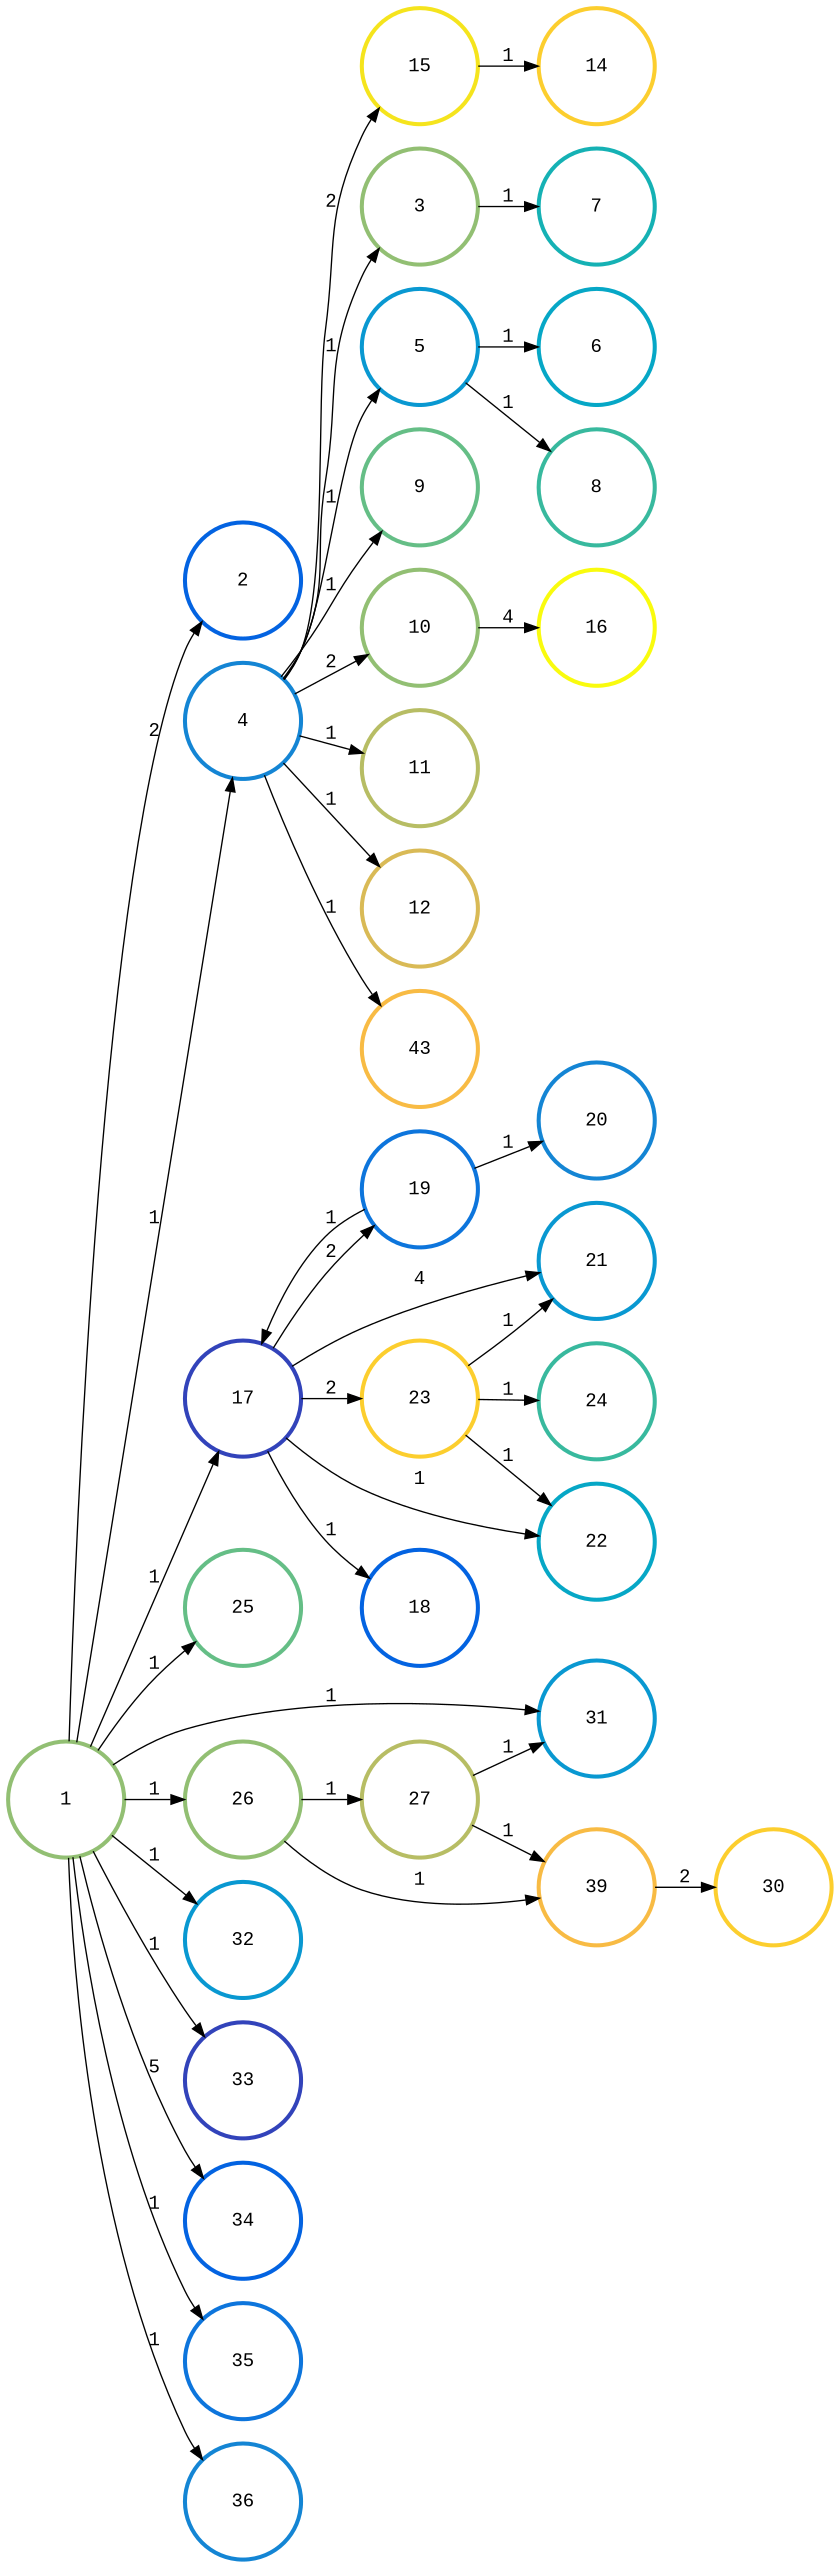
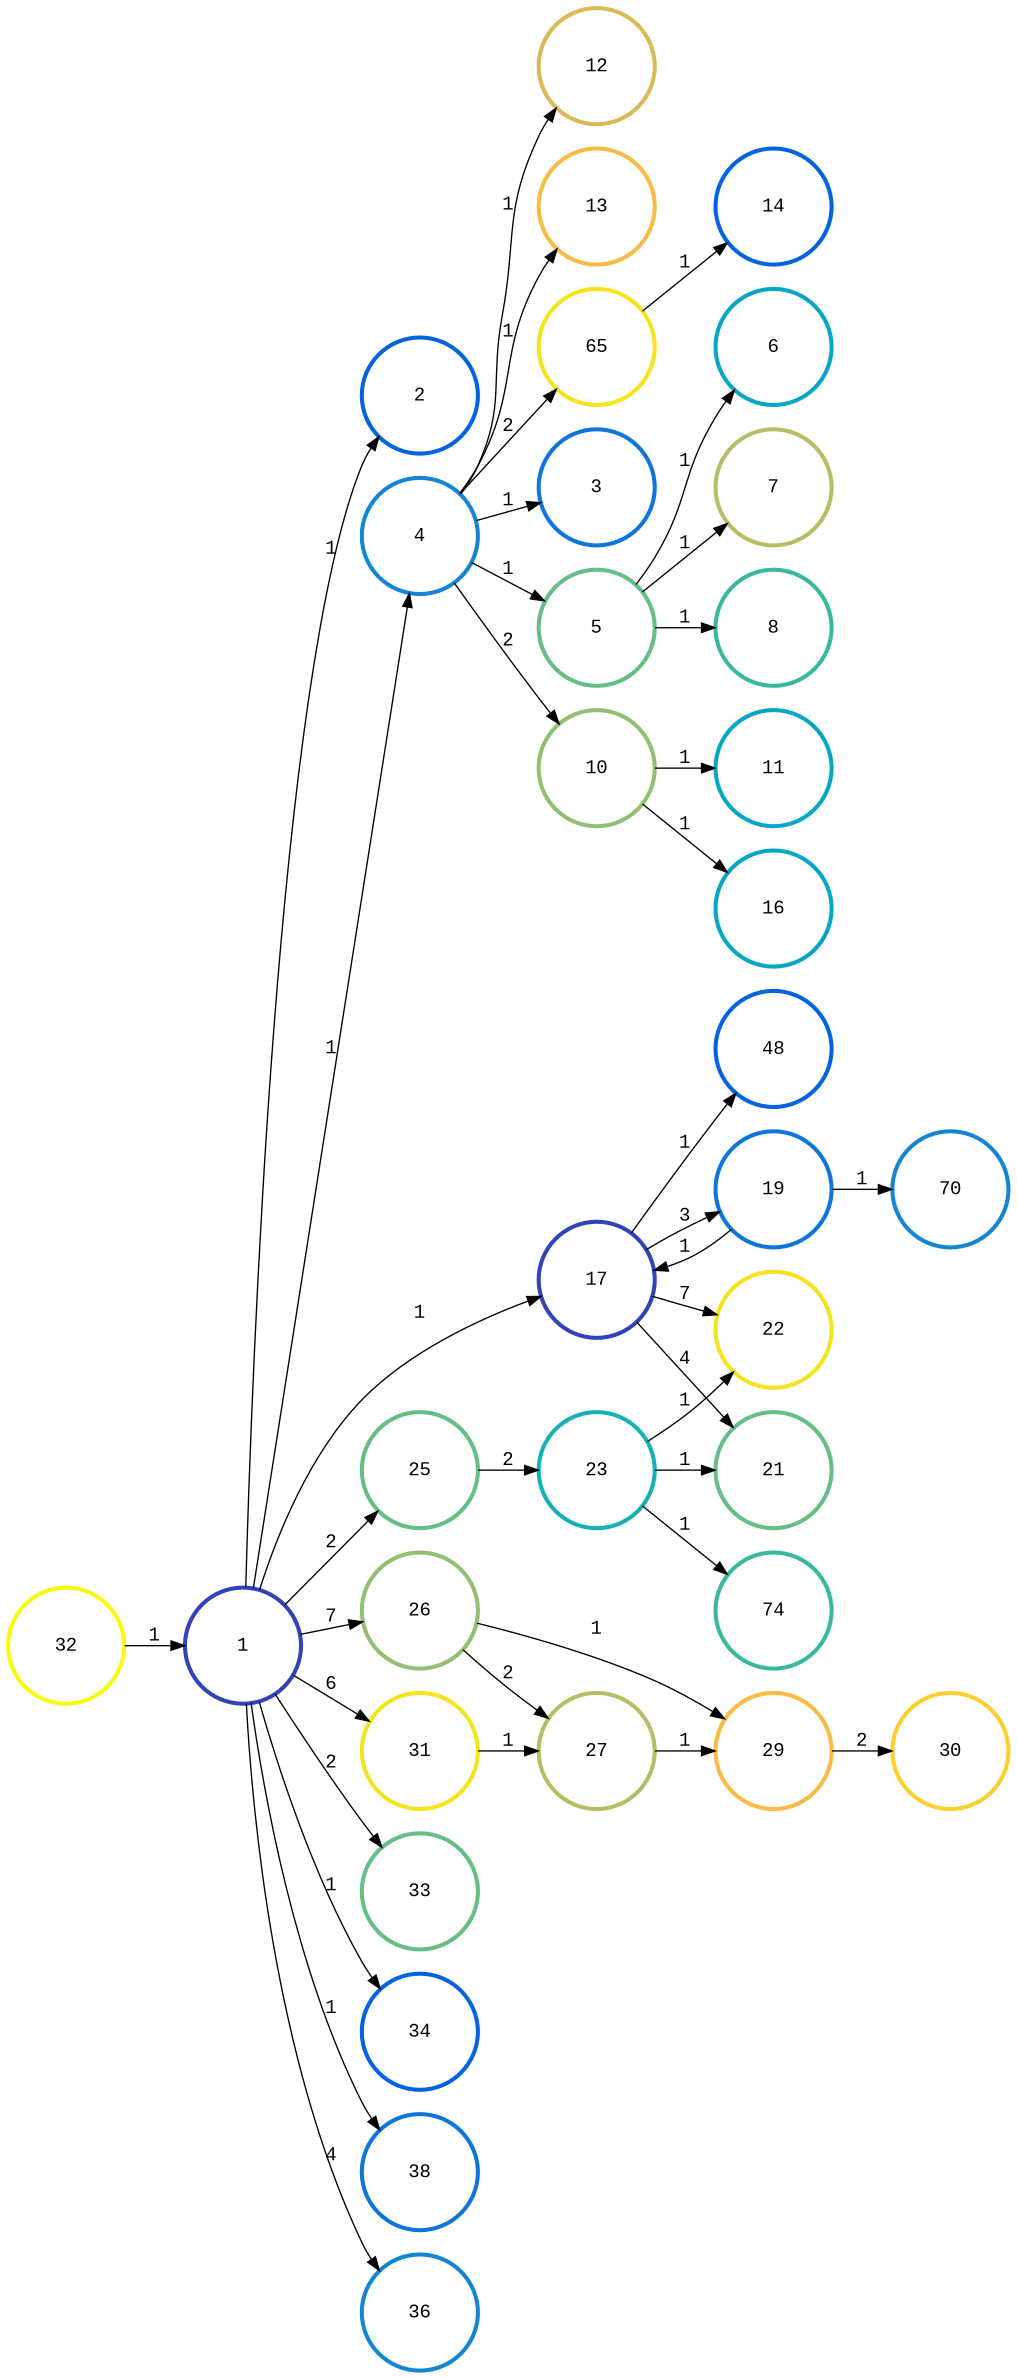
(420, 66) -> (597, 347)
(597, 66) -> (774, 207)
(420, 207) -> (597, 487)
(501, 207) -> (679, 562)
(597, 207) -> (774, 487)
(420, 347) -> (597, 628)
(420, 487) -> none
(508, 618) -> (685, 824)
(597, 628) -> (774, 909)
(155, 731) -> (331, 549)
(325, 743) -> (678, 768)
(420, 768) -> (774, 768)
(420, 1049) -> (597, 207)
(597, 1120) -> (950, 1189)
(331, 1252) -> (685, 1216)
(597, 1261) -> (774, 1470)
(324, 1399) -> (501, 1470)
(420, 1399) -> (597, 1470)
(597, 1401) -> (774, 1611)
(420, 1479) -> (685, 1294)
(597, 1542) -> (774, 1330)
(420, 1608) -> (774, 1049)
(155, 1664) -> (331, 1542)
(331, 1696) -> (331, 1684)
(597, 1719) -> (420, 1751)
(502, 1762) -> (501, 1751)
(155, 1789) -> (331, 1617)
(331, 1789) -> (508, 1673)
(66, 1800) -> (243, 1646)
(149, 1865) -> (148, 1646)
(597, 1887) -> (774, 1751)
(243, 1940) -> (66, 1646)
(155, 1945) -> (331, 1762)
(155, 2068) -> (331, 1885)
(243, 2080) -> (420, 1891)
(155, 2340) -> (331, 2155)
(243, 2361) -> (420, 2172)
